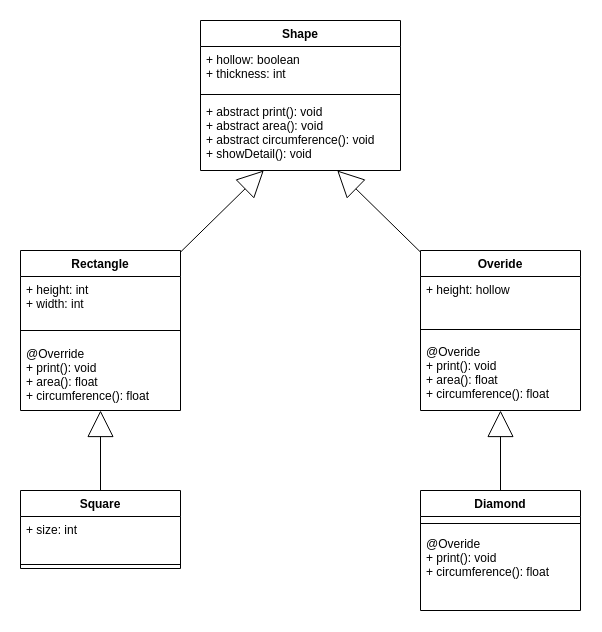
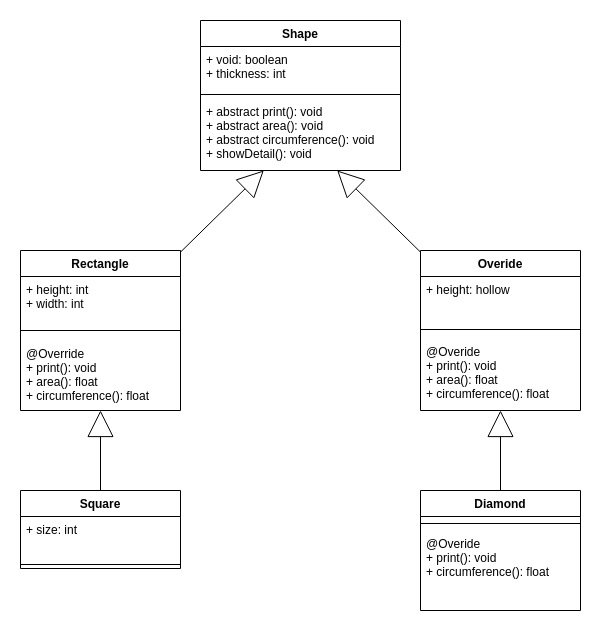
(254, 60) -> (249, 60)
